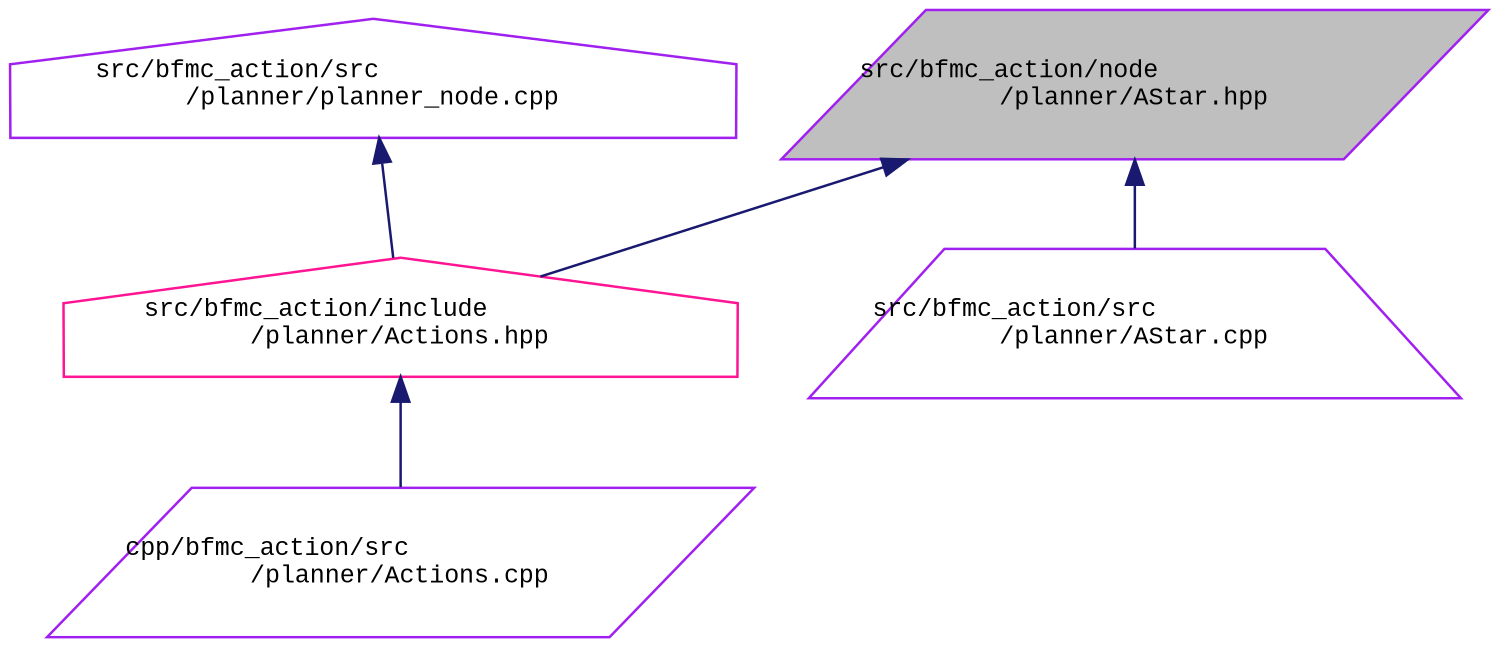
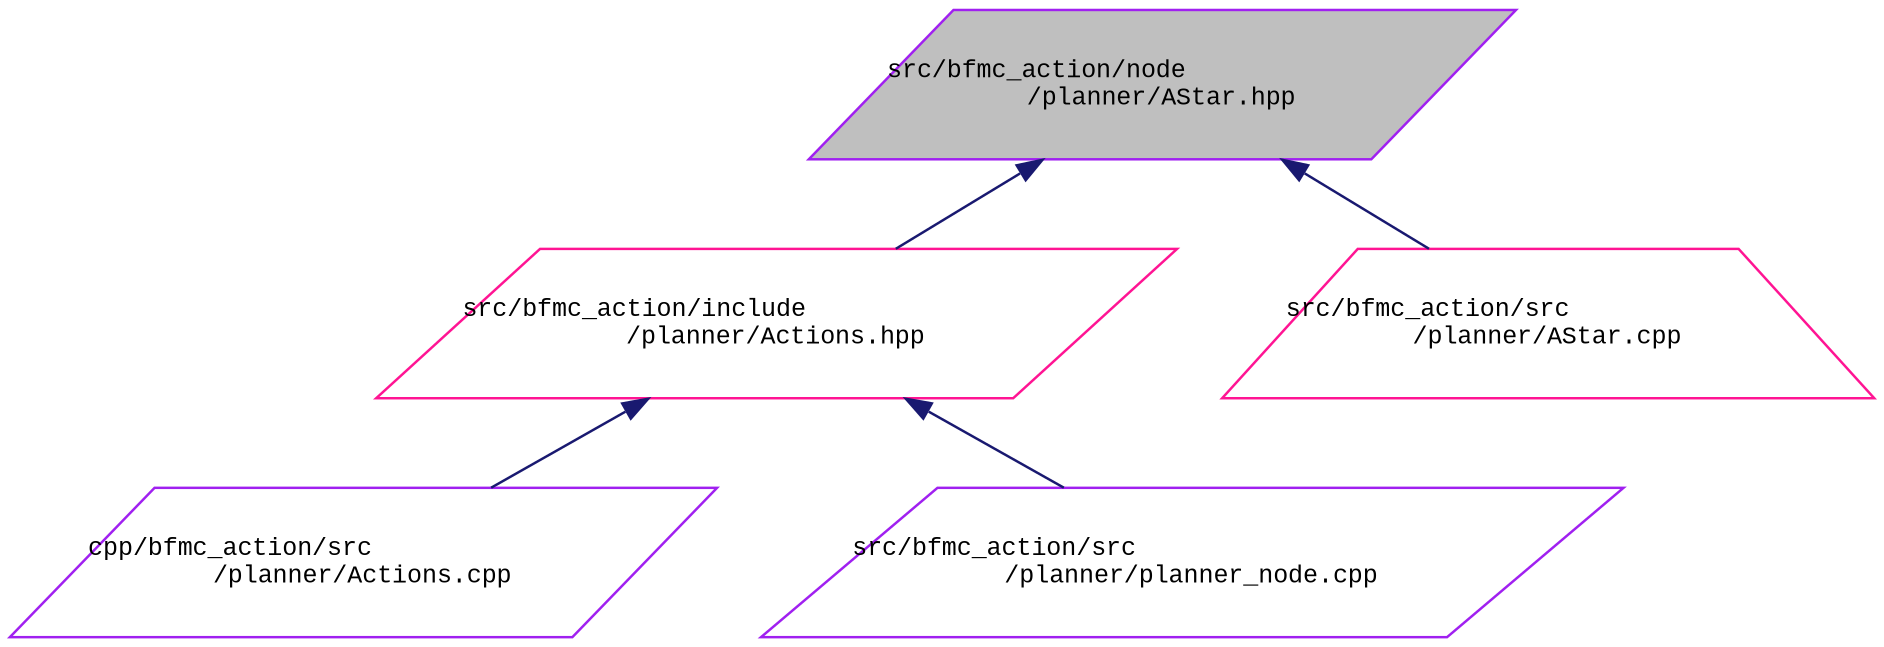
(373, 85) -> (1192, 562)
(388, 211) -> (996, 450)
(401, 324) -> (777, 324)
(1135, 324) -> (1548, 324)
